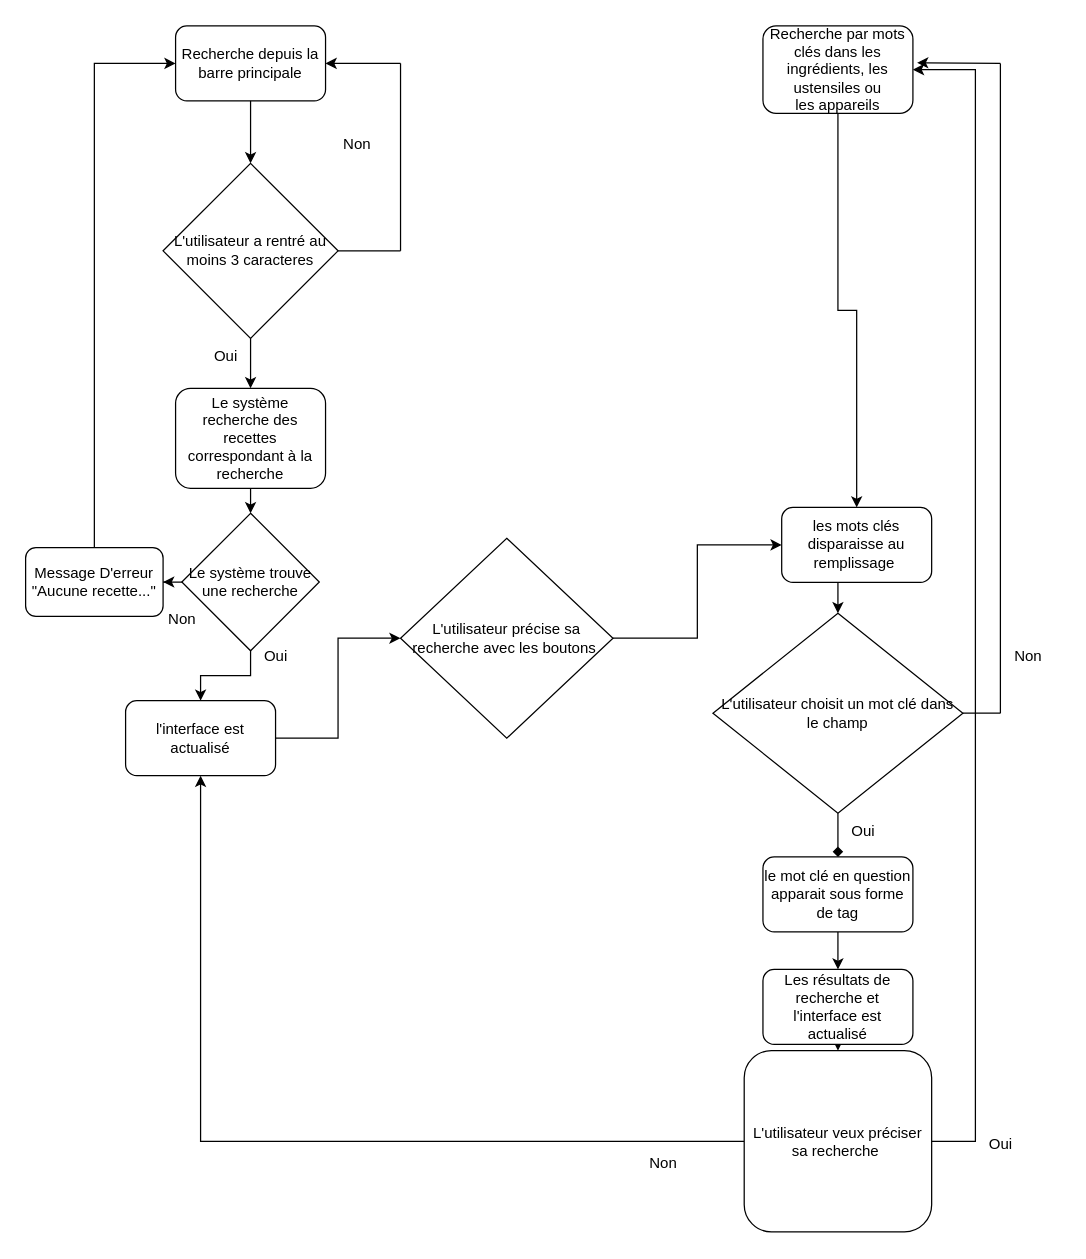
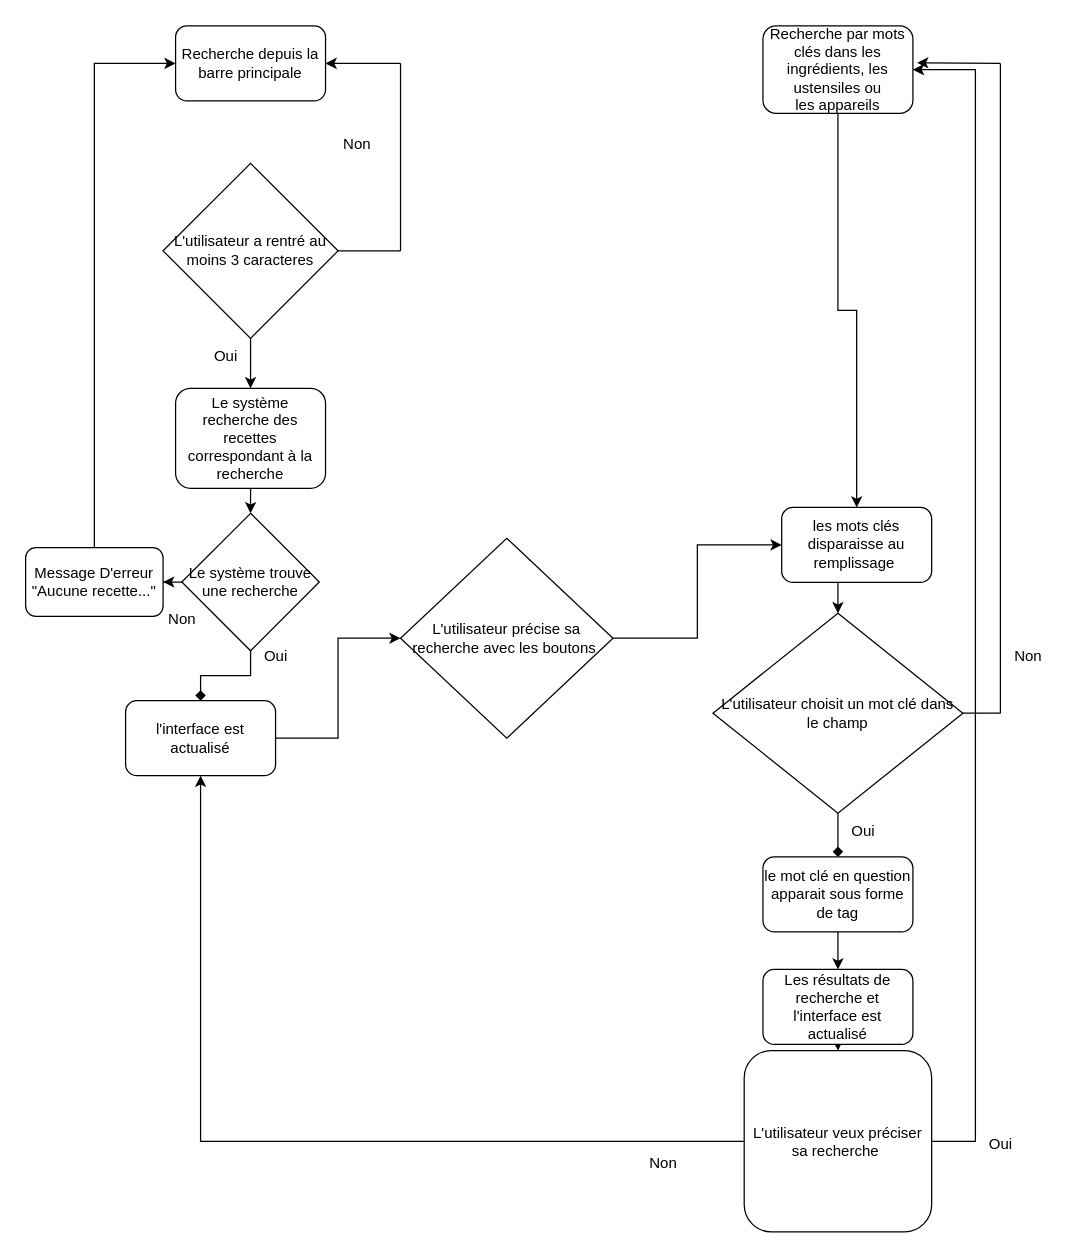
(251, 128) -> none
(201, 691) -> (201, 690)
